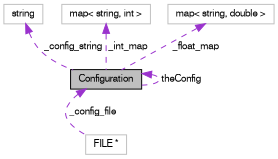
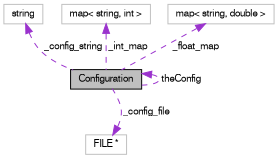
(66, 117) -> (121, 107)
